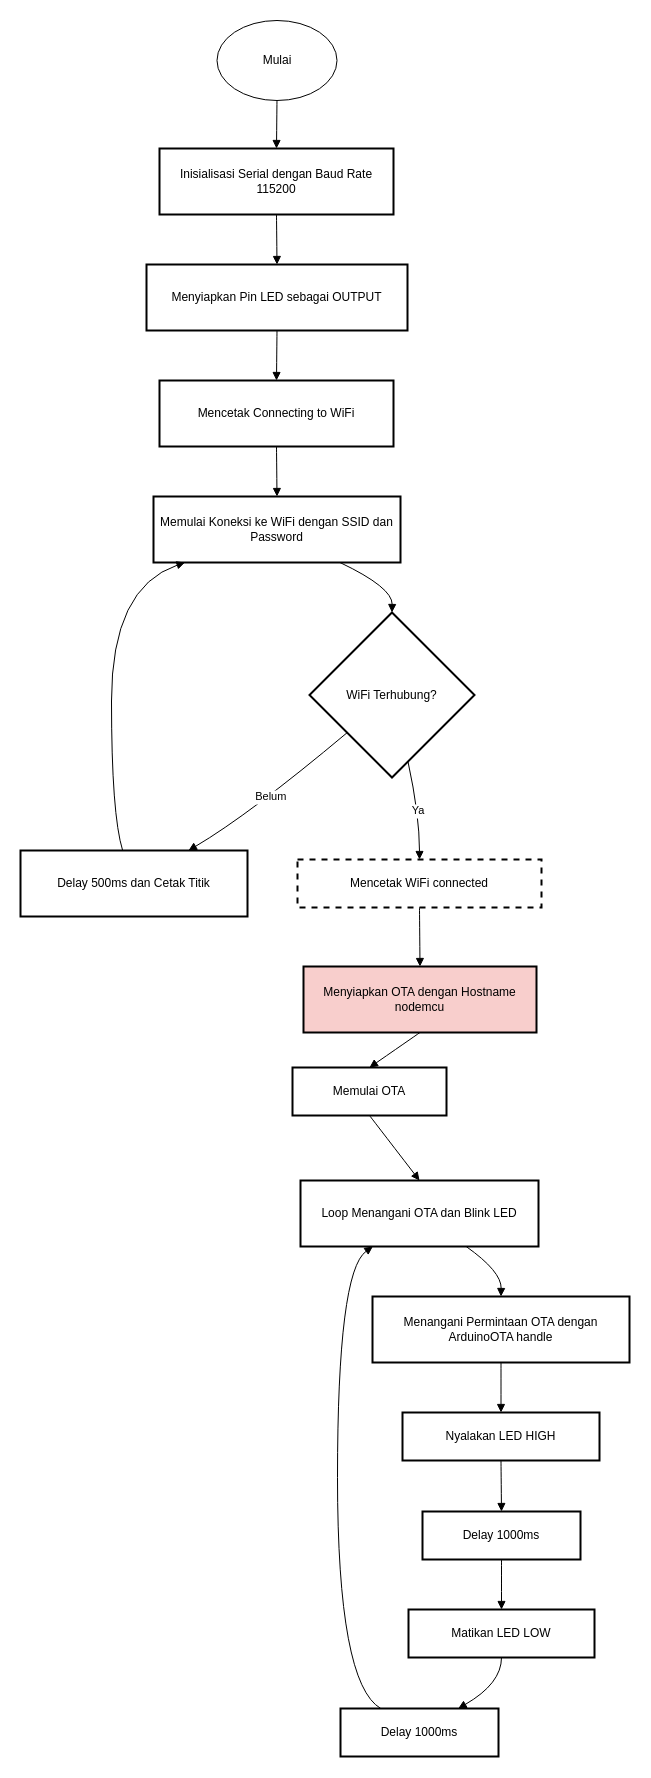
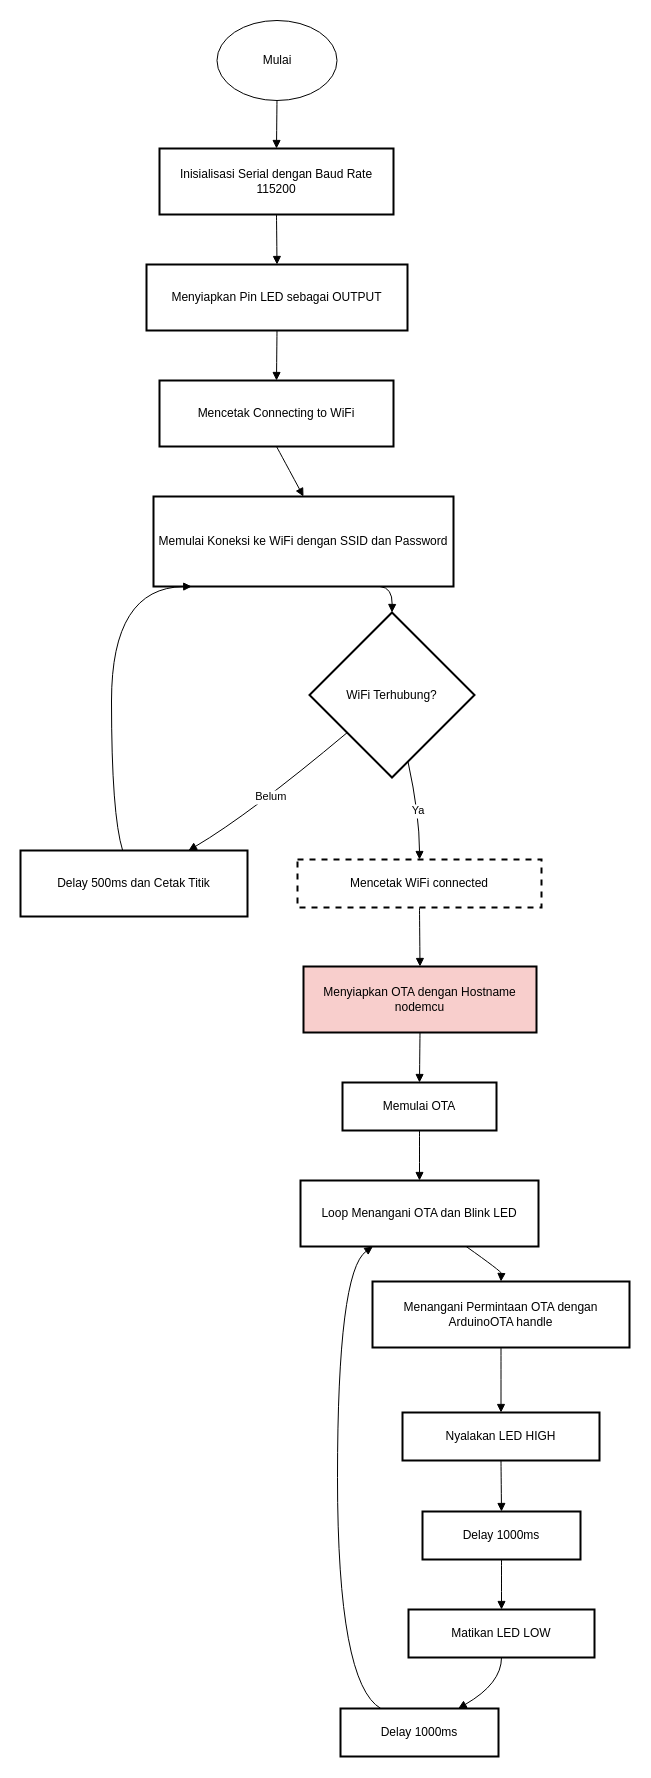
(277, 530) -> (304, 542)
(370, 1092) -> (420, 1107)
(501, 1330) -> (501, 1315)
